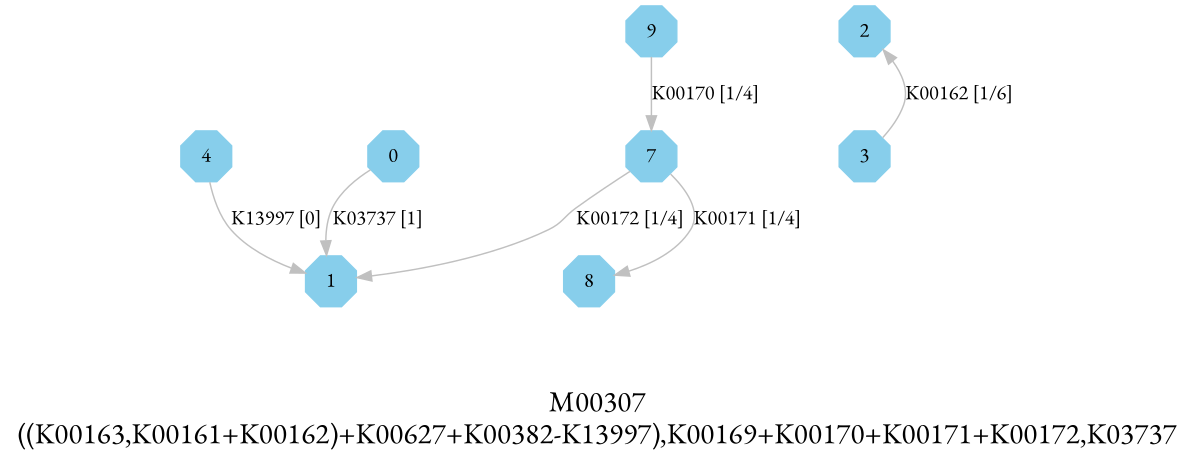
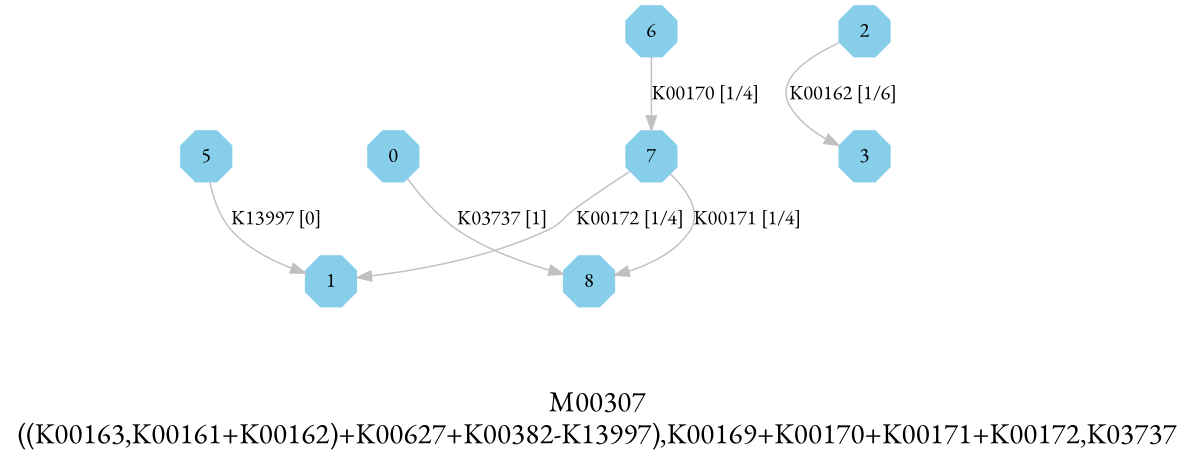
(651, 31) -> (651, 31)
(905, 101) -> (787, 86)
(206, 156) -> (206, 156)
(338, 199) -> (470, 238)
